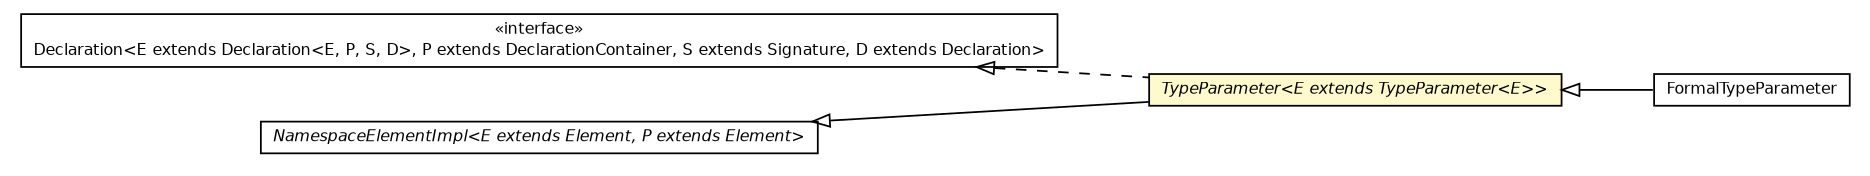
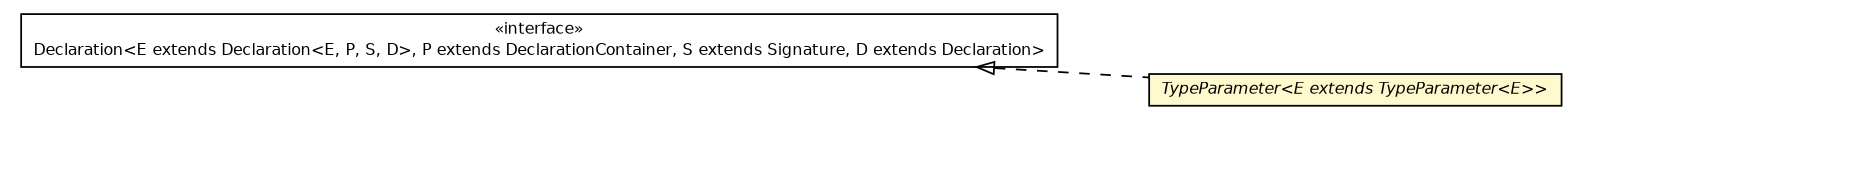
(1751, 90) -> none
(539, 137) -> none
